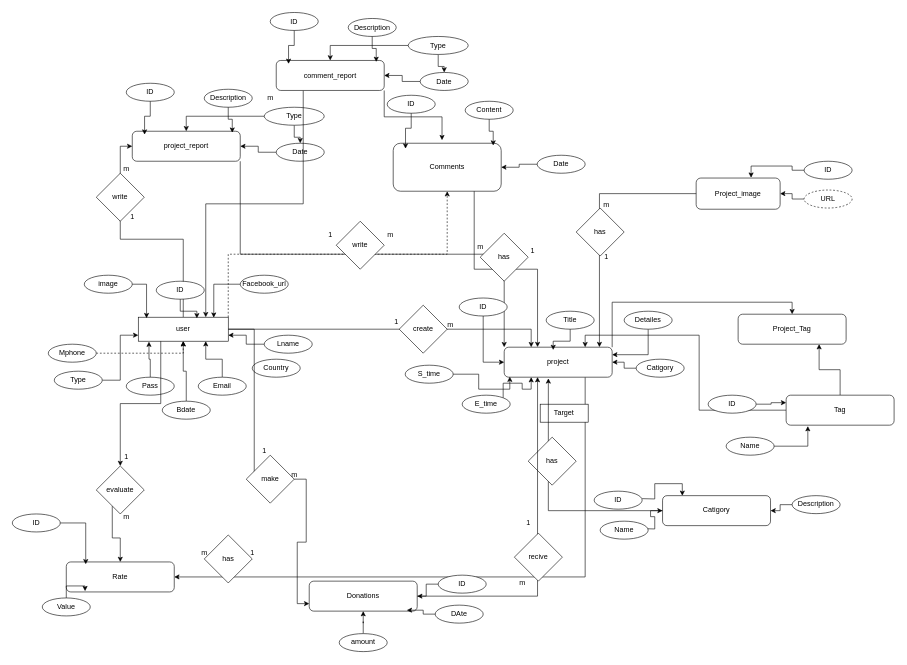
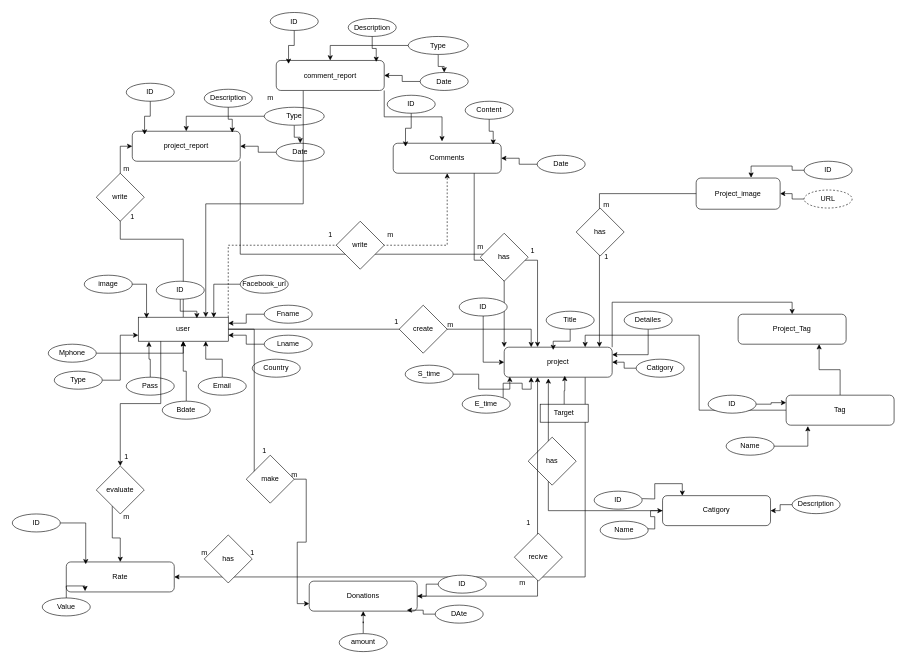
(447, 167) -> (447, 158)
none -> (246, 314)
none -> (288, 314)
(138, 353) -> (138, 353)
none -> (565, 388)
